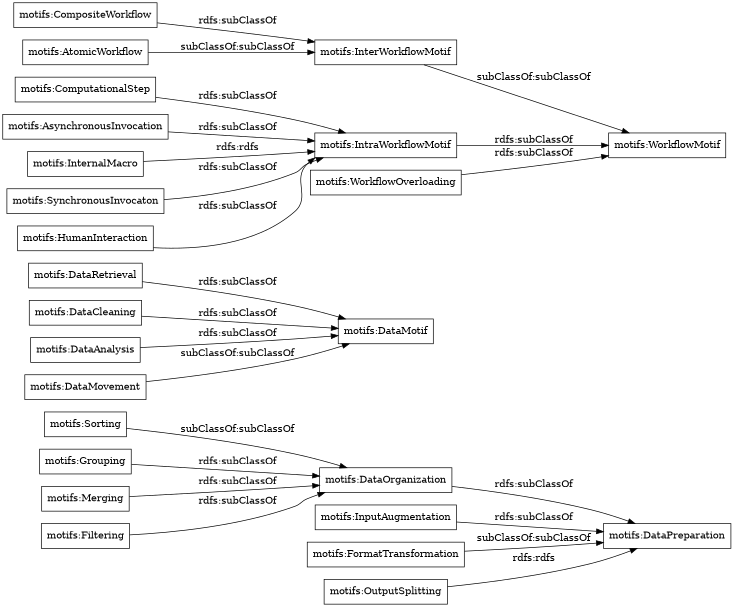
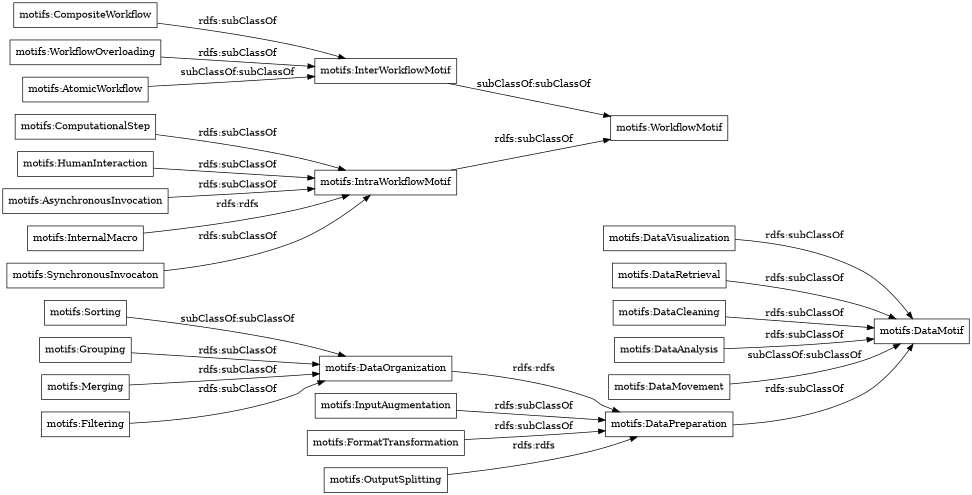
(532, 166) -> (234, 62)
none -> (669, 238)
none -> (831, 408)
(534, 485) -> (534, 369)
(534, 538) -> (534, 427)
